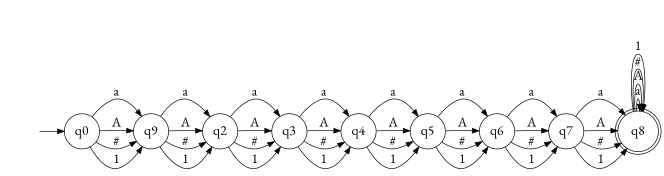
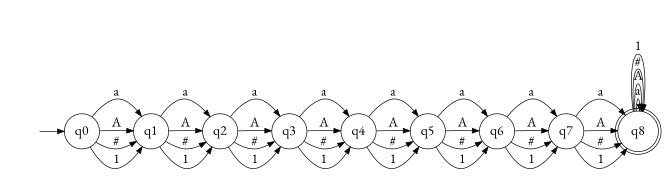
(151, 131) -> (151, 131)
